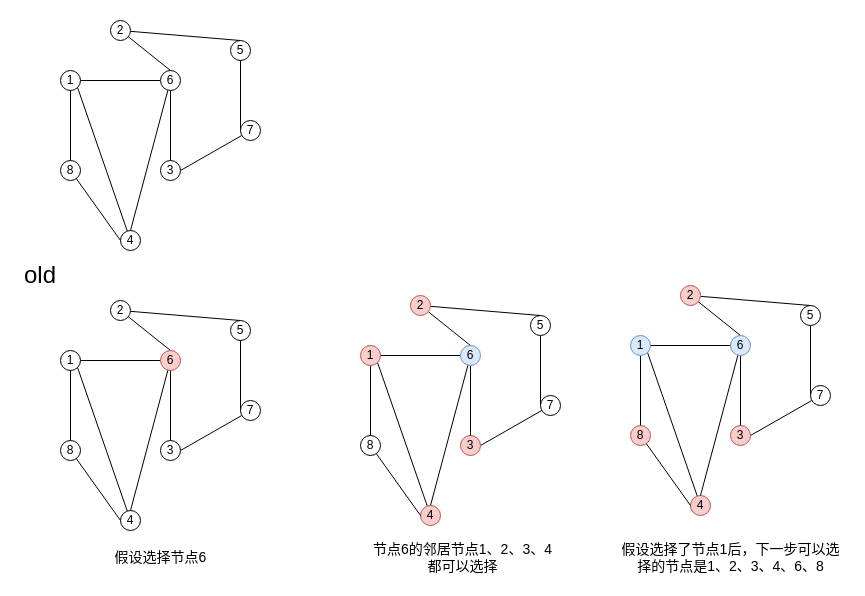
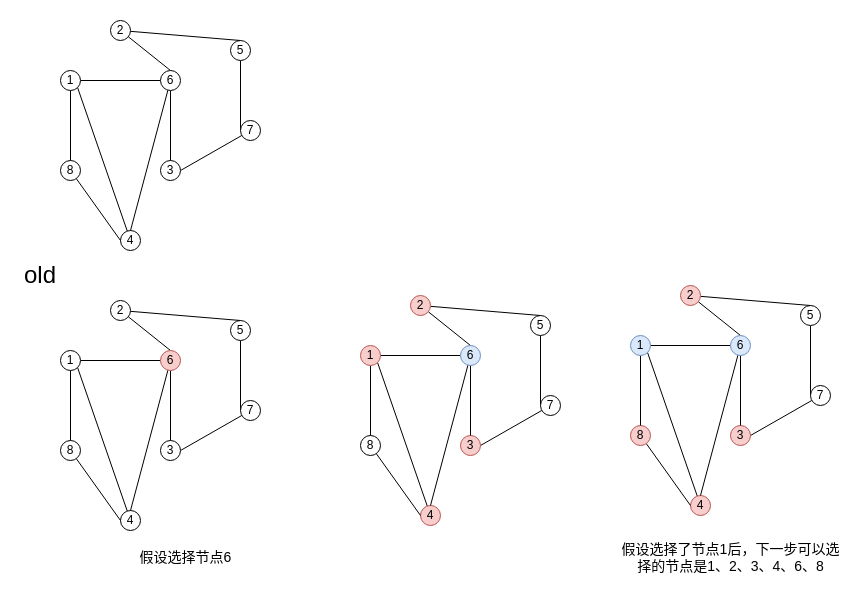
(161, 558) -> (186, 558)
(463, 558) -> none
